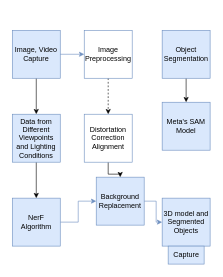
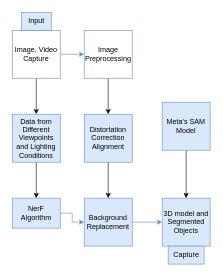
none -> (36, 21)
(36, 54) -> (36, 54)
(186, 54) -> none
(108, 94) -> (108, 94)
(186, 96) -> none
(108, 138) -> (108, 138)
none -> (186, 192)
(120, 201) -> (108, 222)
(36, 222) -> (36, 213)
